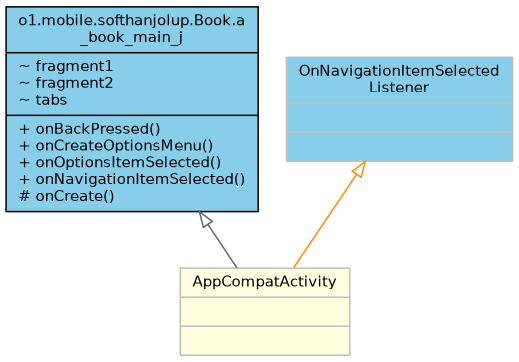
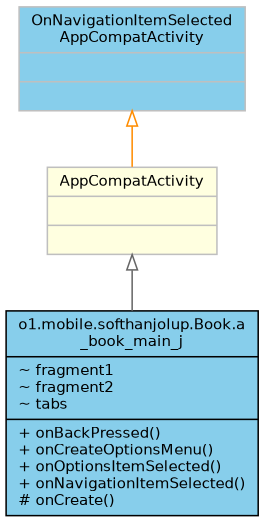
(400, 88) -> (132, 37)
(223, 246) -> (132, 291)
